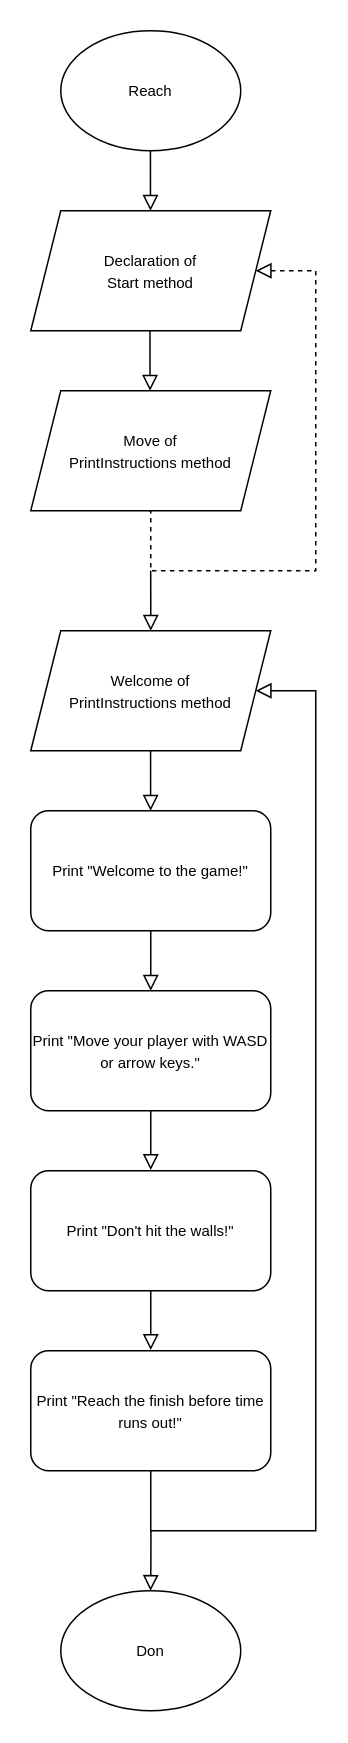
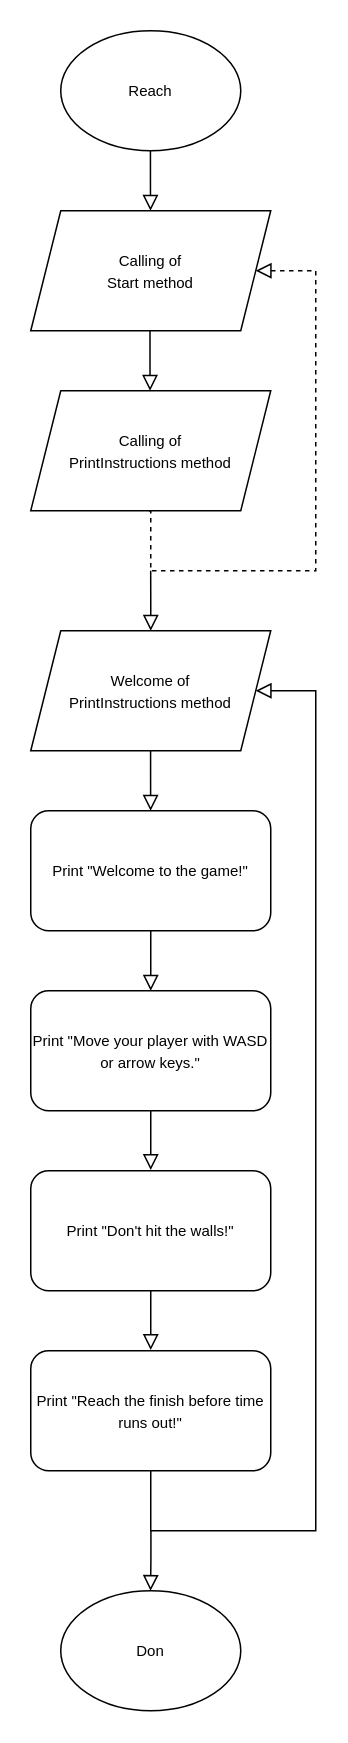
(151, 271) -> (151, 271)
(151, 451) -> (151, 451)
